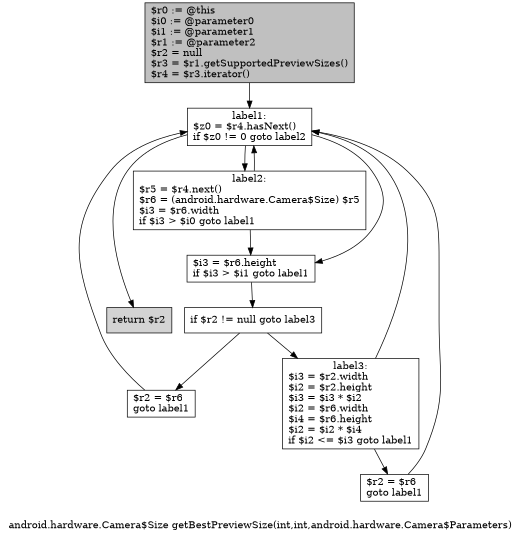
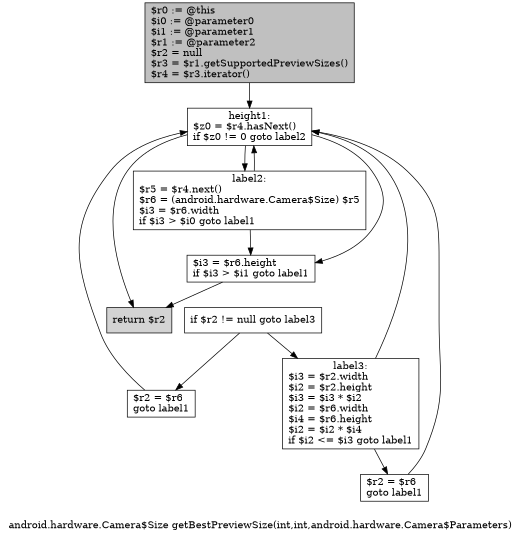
(250, 127) -> (250, 127)
(252, 291) -> (198, 293)
